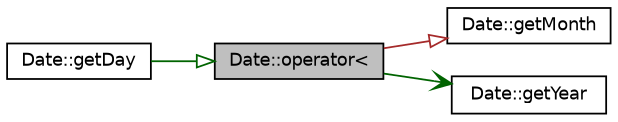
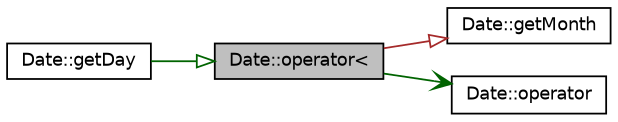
(529, 95) -> (529, 95)
